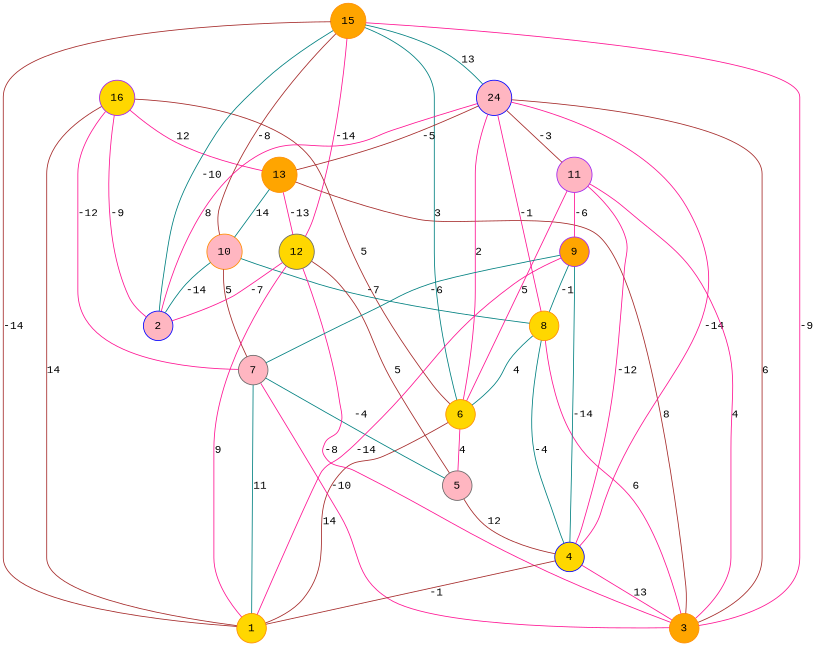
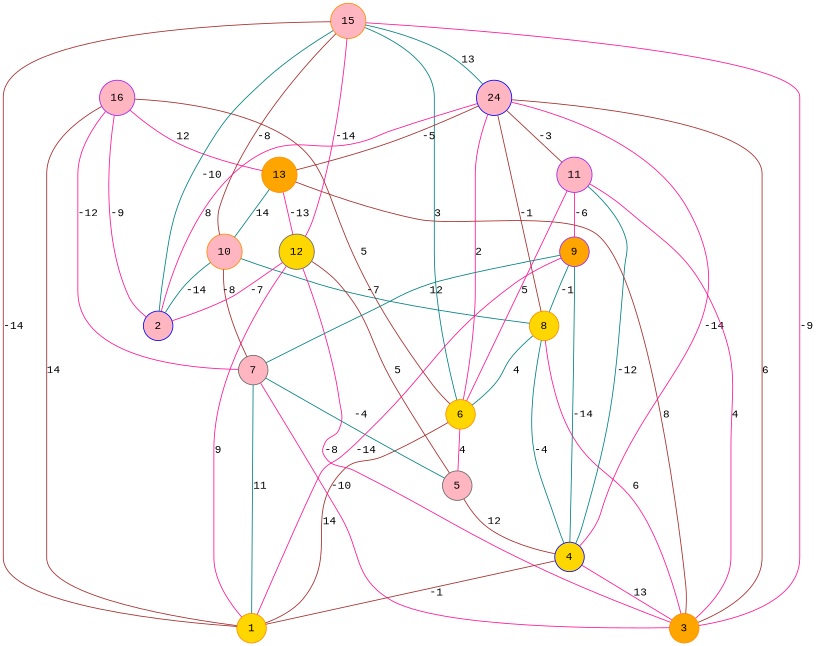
(348, 21) -> (348, 21)
(117, 98) -> (117, 98)
(519, 213) -> (519, 213)
(229, 290) -> (229, 290)
(436, 290) -> (436, 290)
(617, 360) -> (617, 360)
